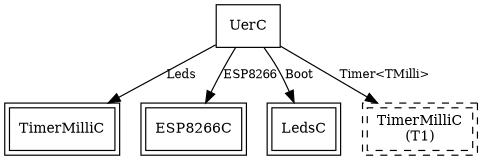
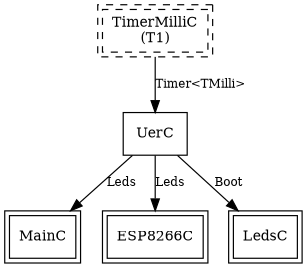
(324, 72) -> (155, 79)
(251, 75) -> (170, 183)
(62, 129) -> (43, 237)
